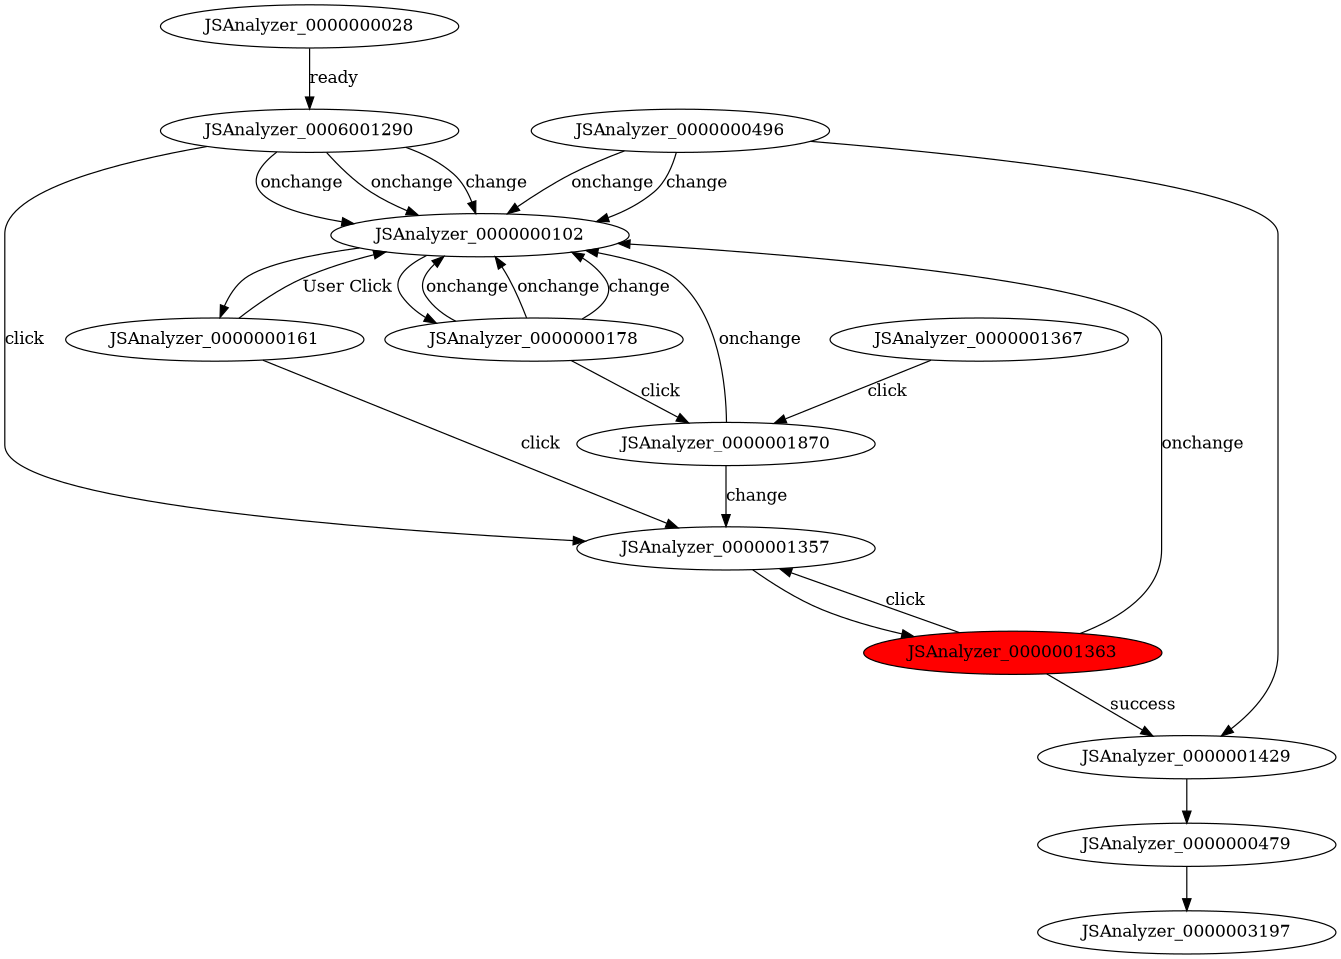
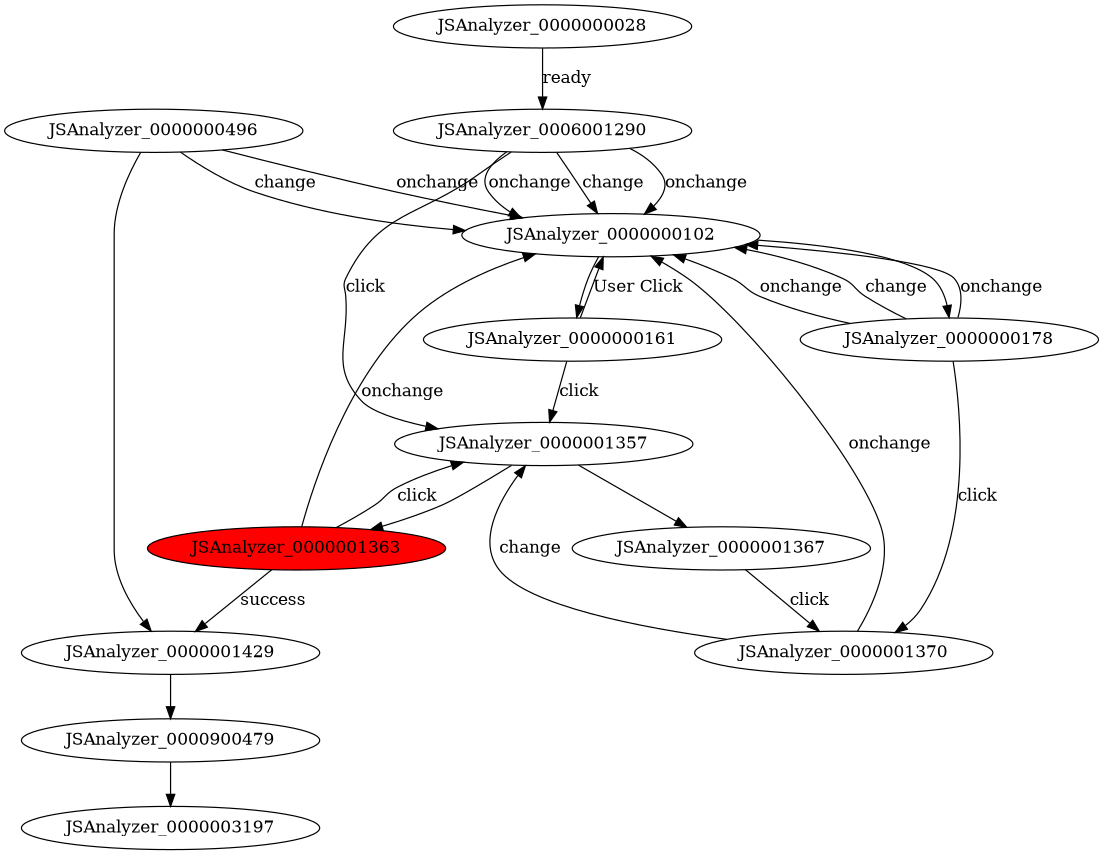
(726, 444) -> (844, 653)
none -> (627, 493)
(1187, 845) -> (171, 740)
